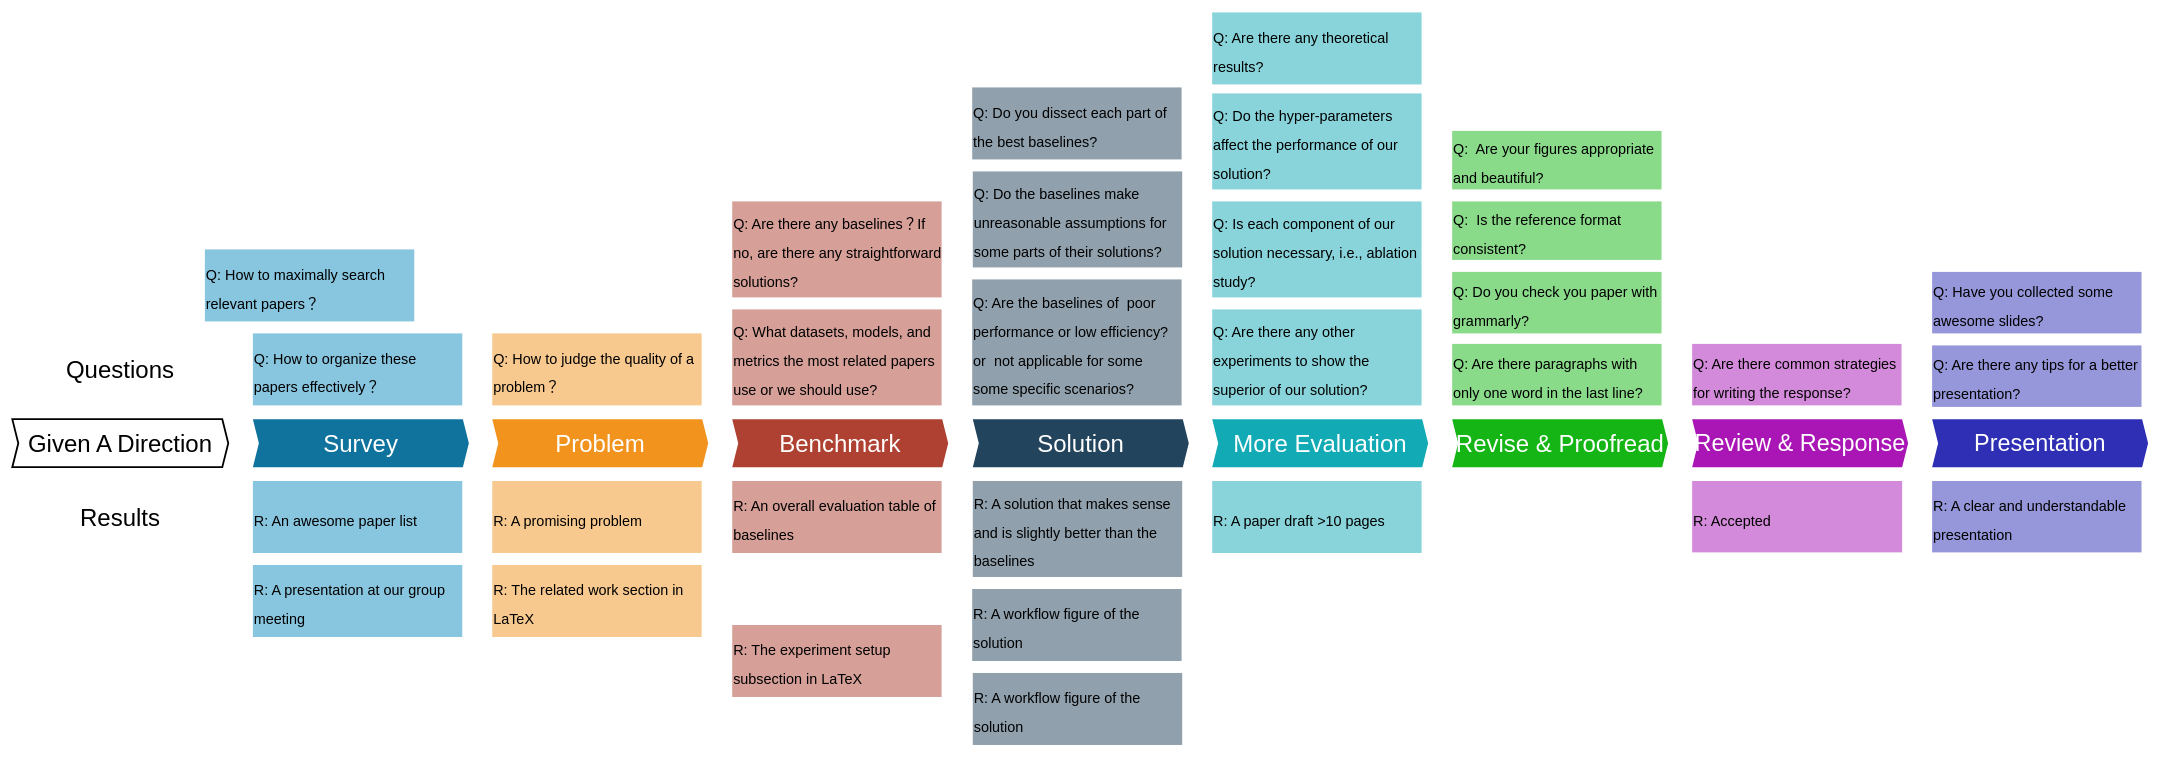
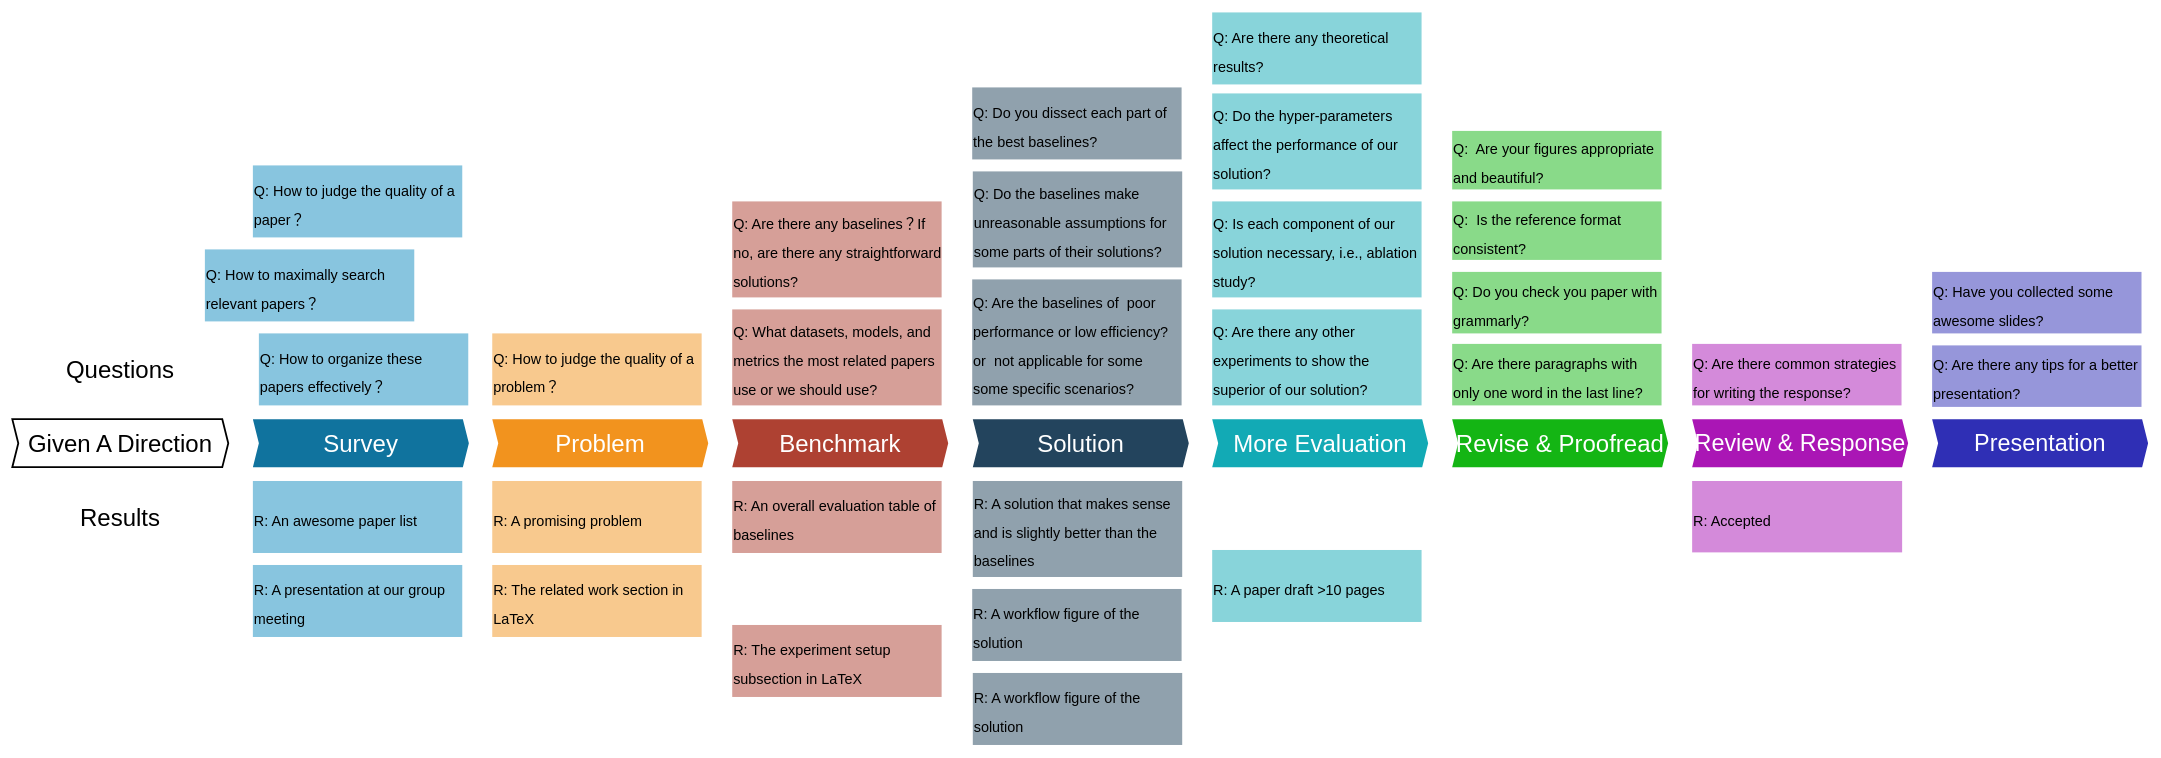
none -> (358, 201)
(358, 369) -> (364, 369)
(1317, 517) -> (1317, 586)
(2037, 517) -> none
